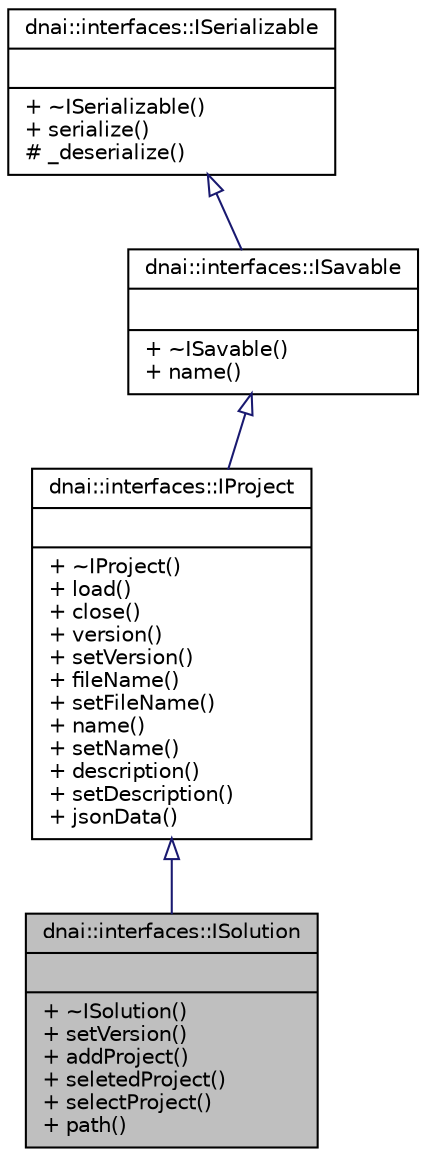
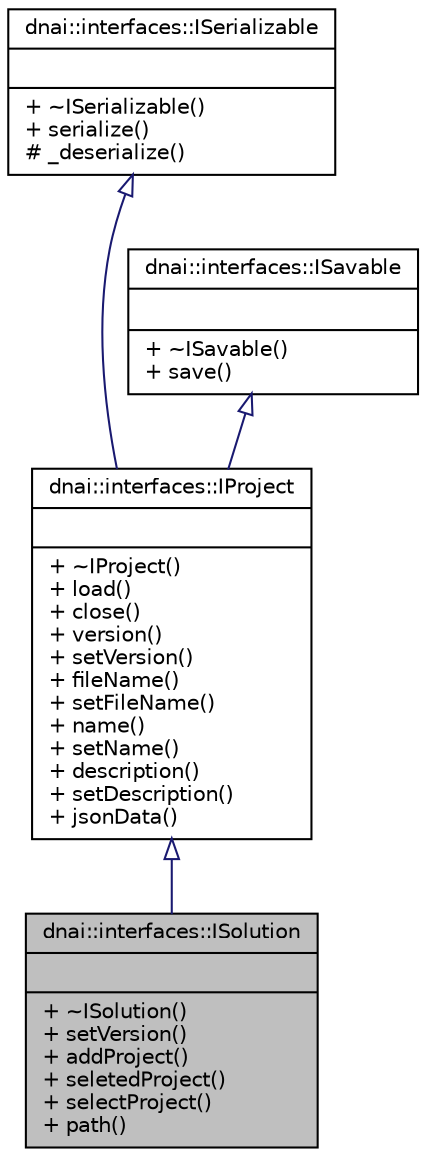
(229, 222) -> (102, 331)
(193, 373) -> (189, 373)
